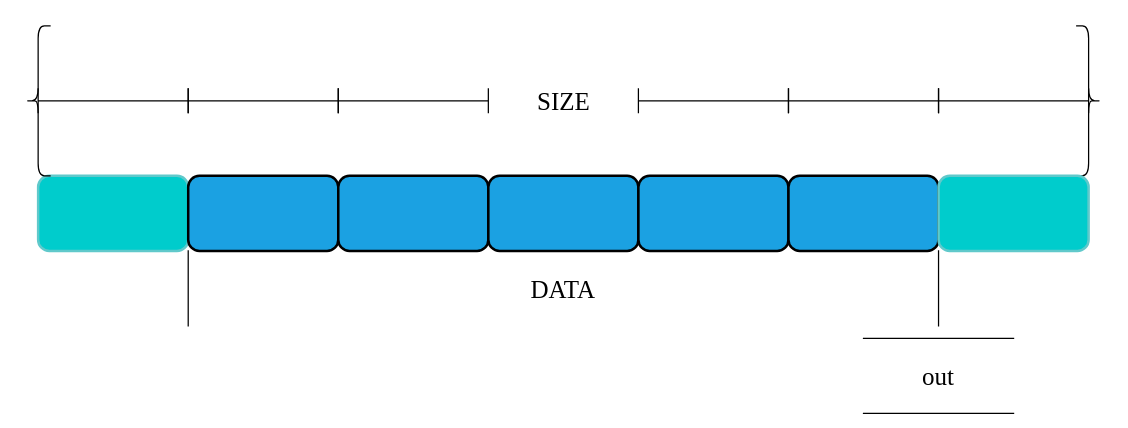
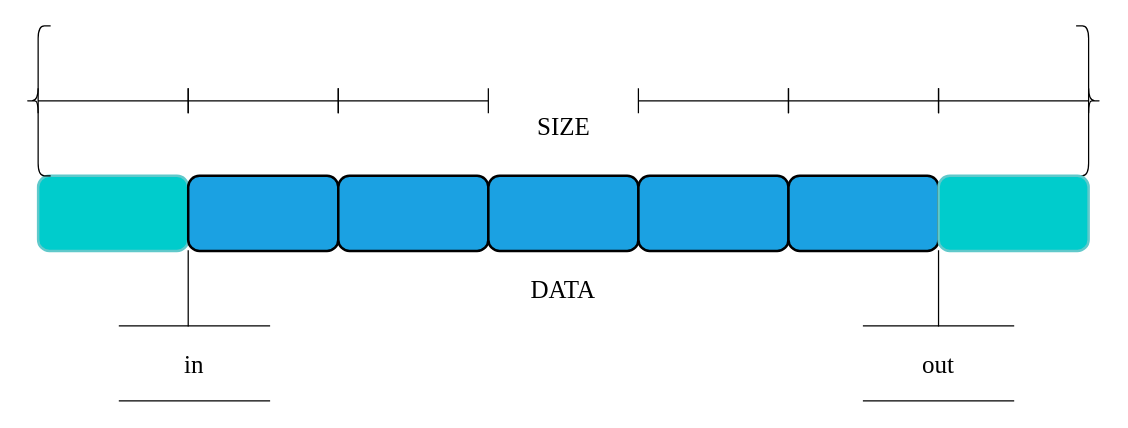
(563, 101) -> (563, 126)
none -> (194, 363)
(938, 376) -> (938, 363)
